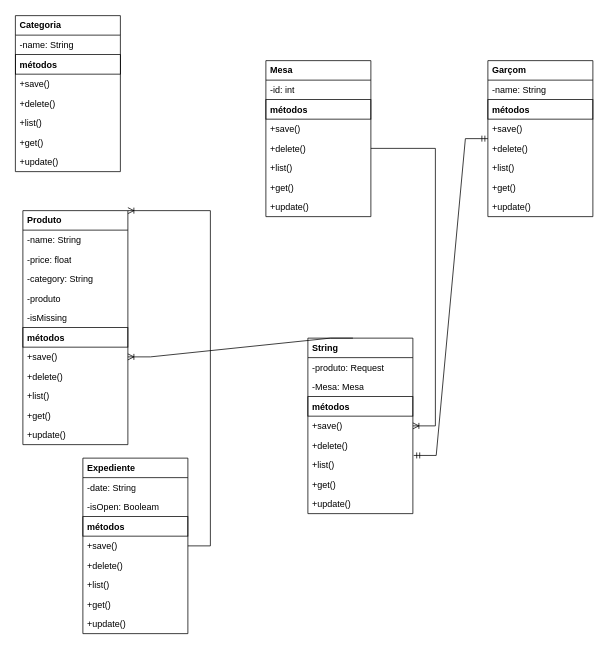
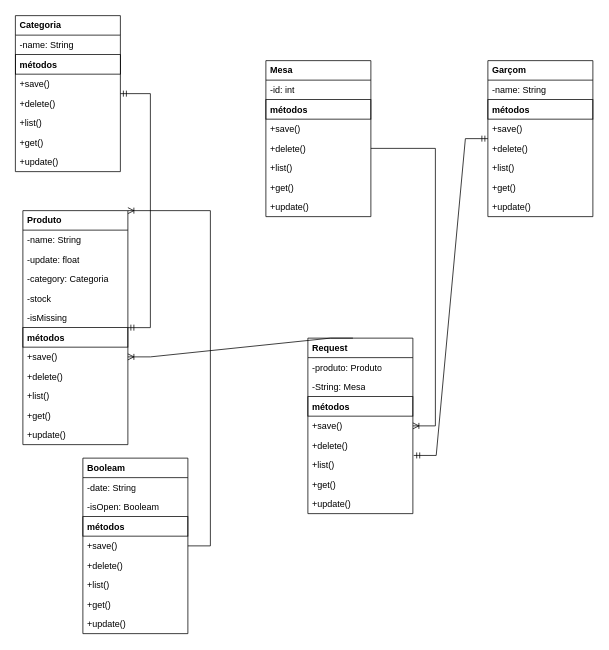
none -> (150, 206)
(55, 260) -> (59, 260)
(67, 280) -> (74, 280)
(48, 299) -> (42, 299)
(326, 348) -> (330, 348)
(353, 368) -> (353, 368)
(338, 388) -> (342, 388)
(111, 468) -> (104, 468)
